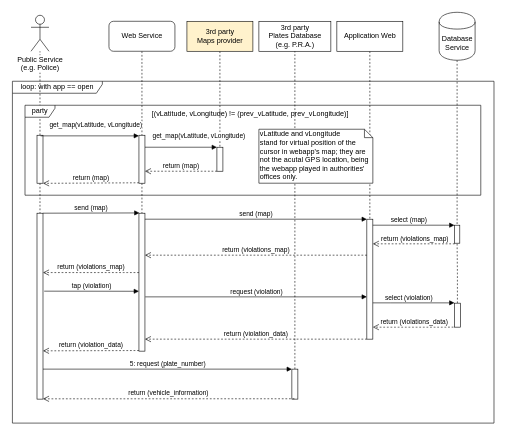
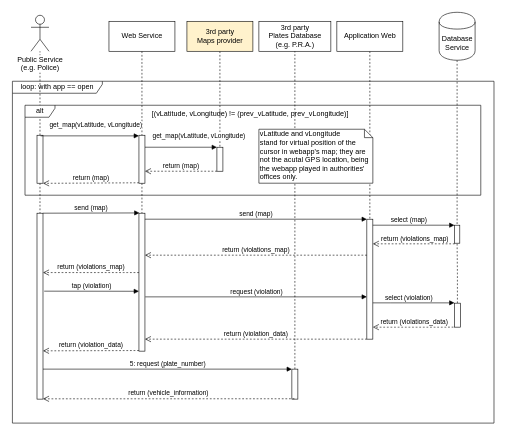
(142, 36) -> (142, 36)
(40, 111) -> (40, 111)
